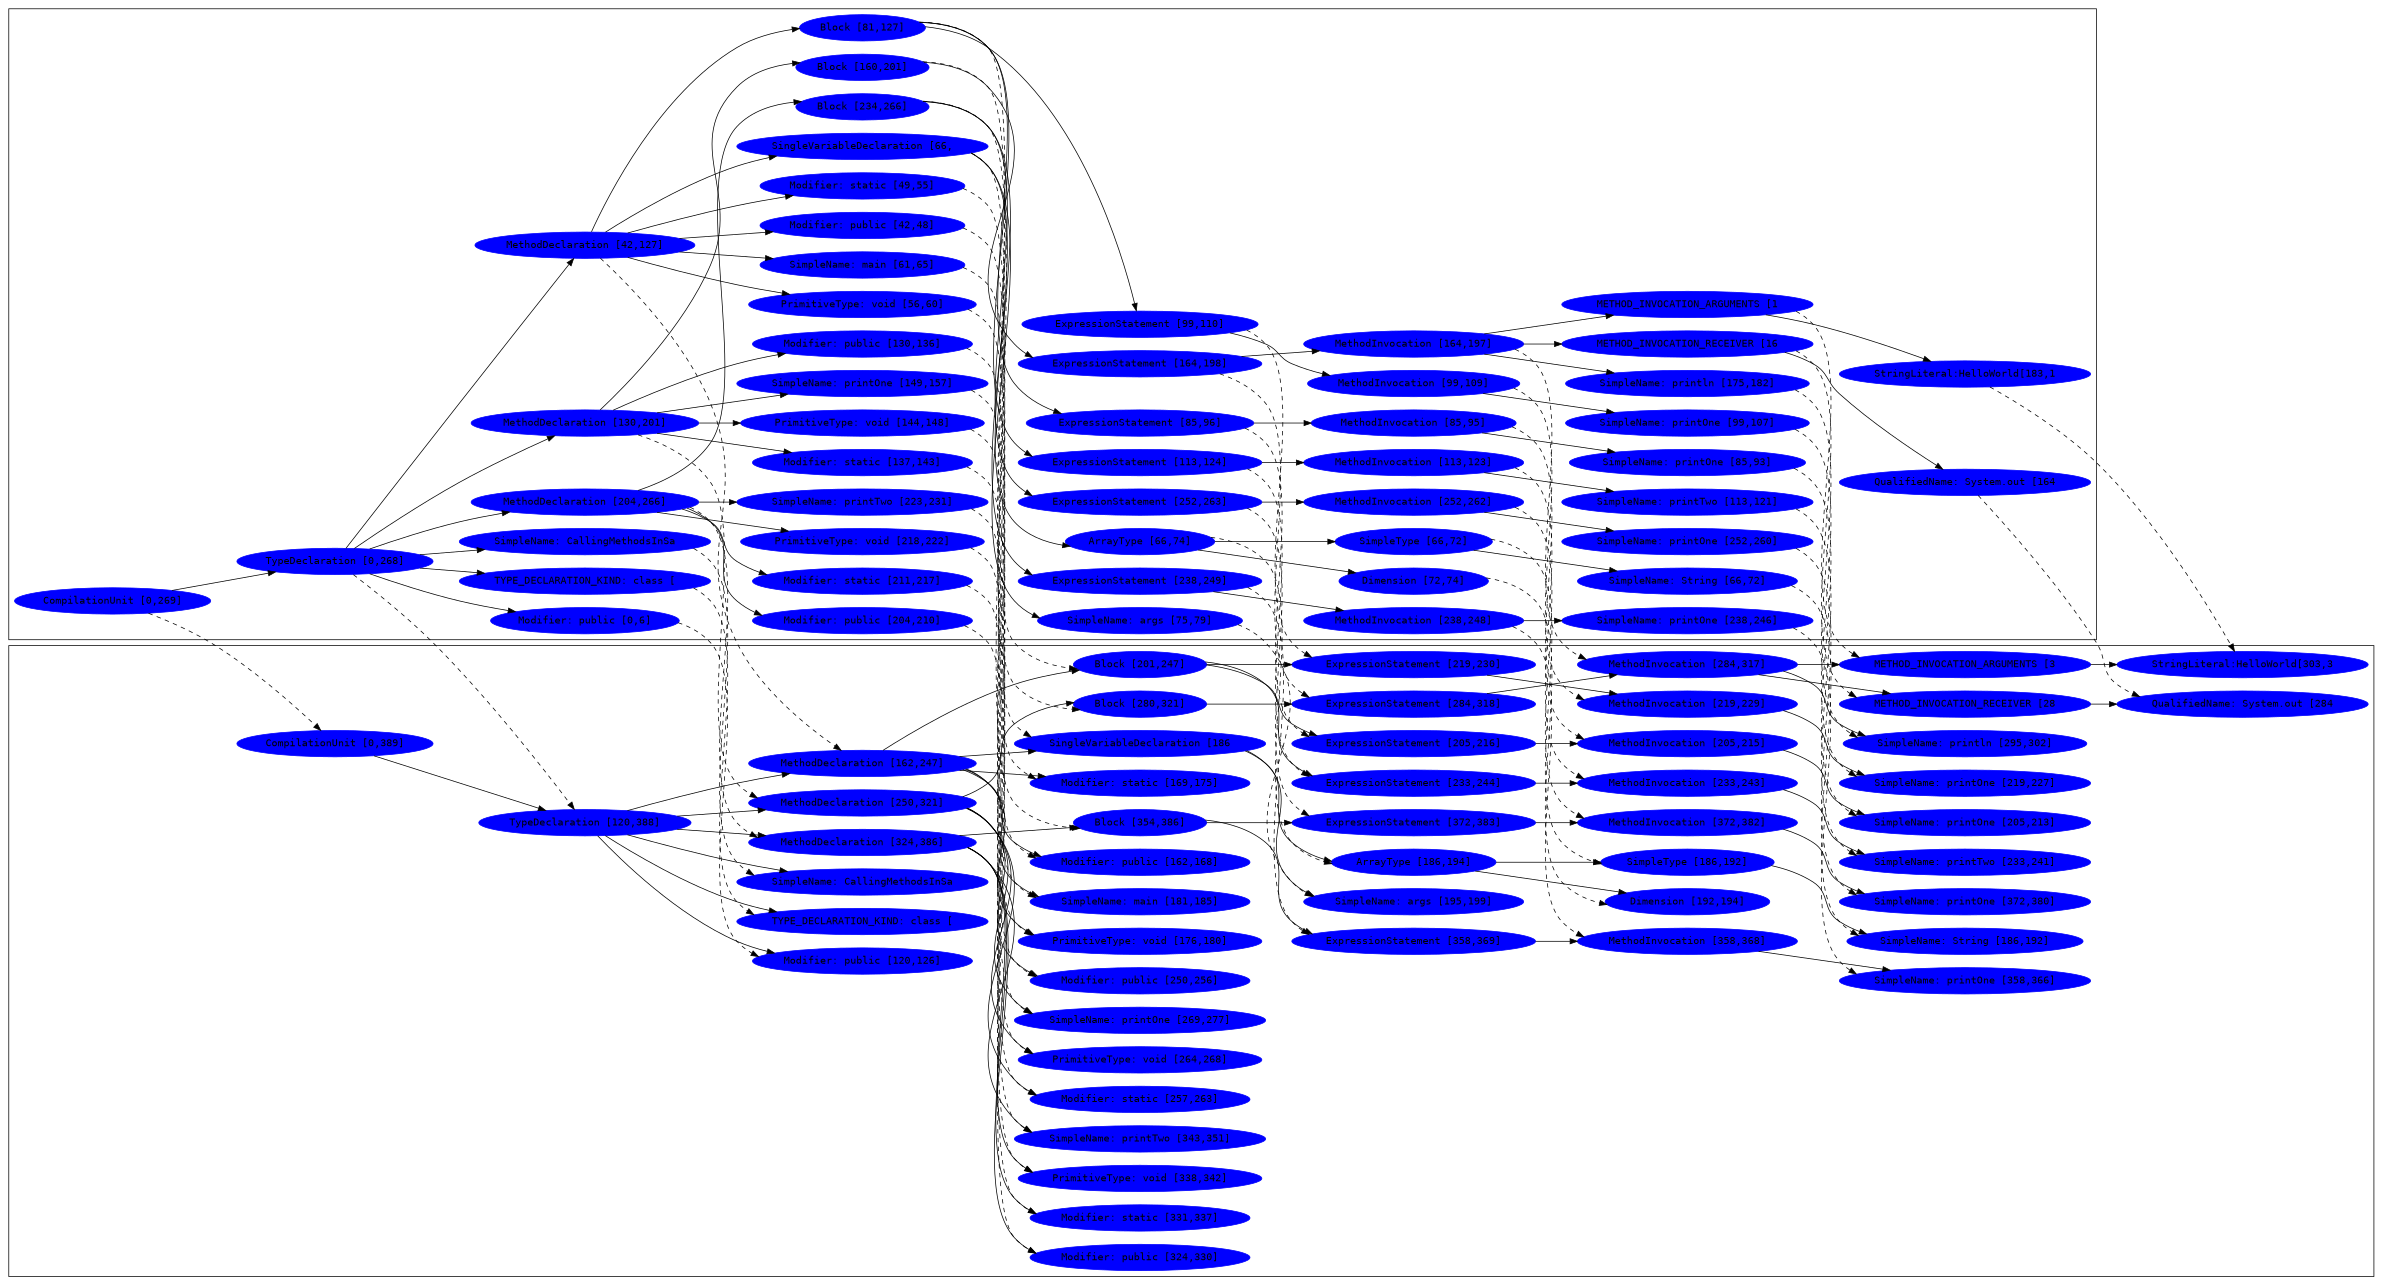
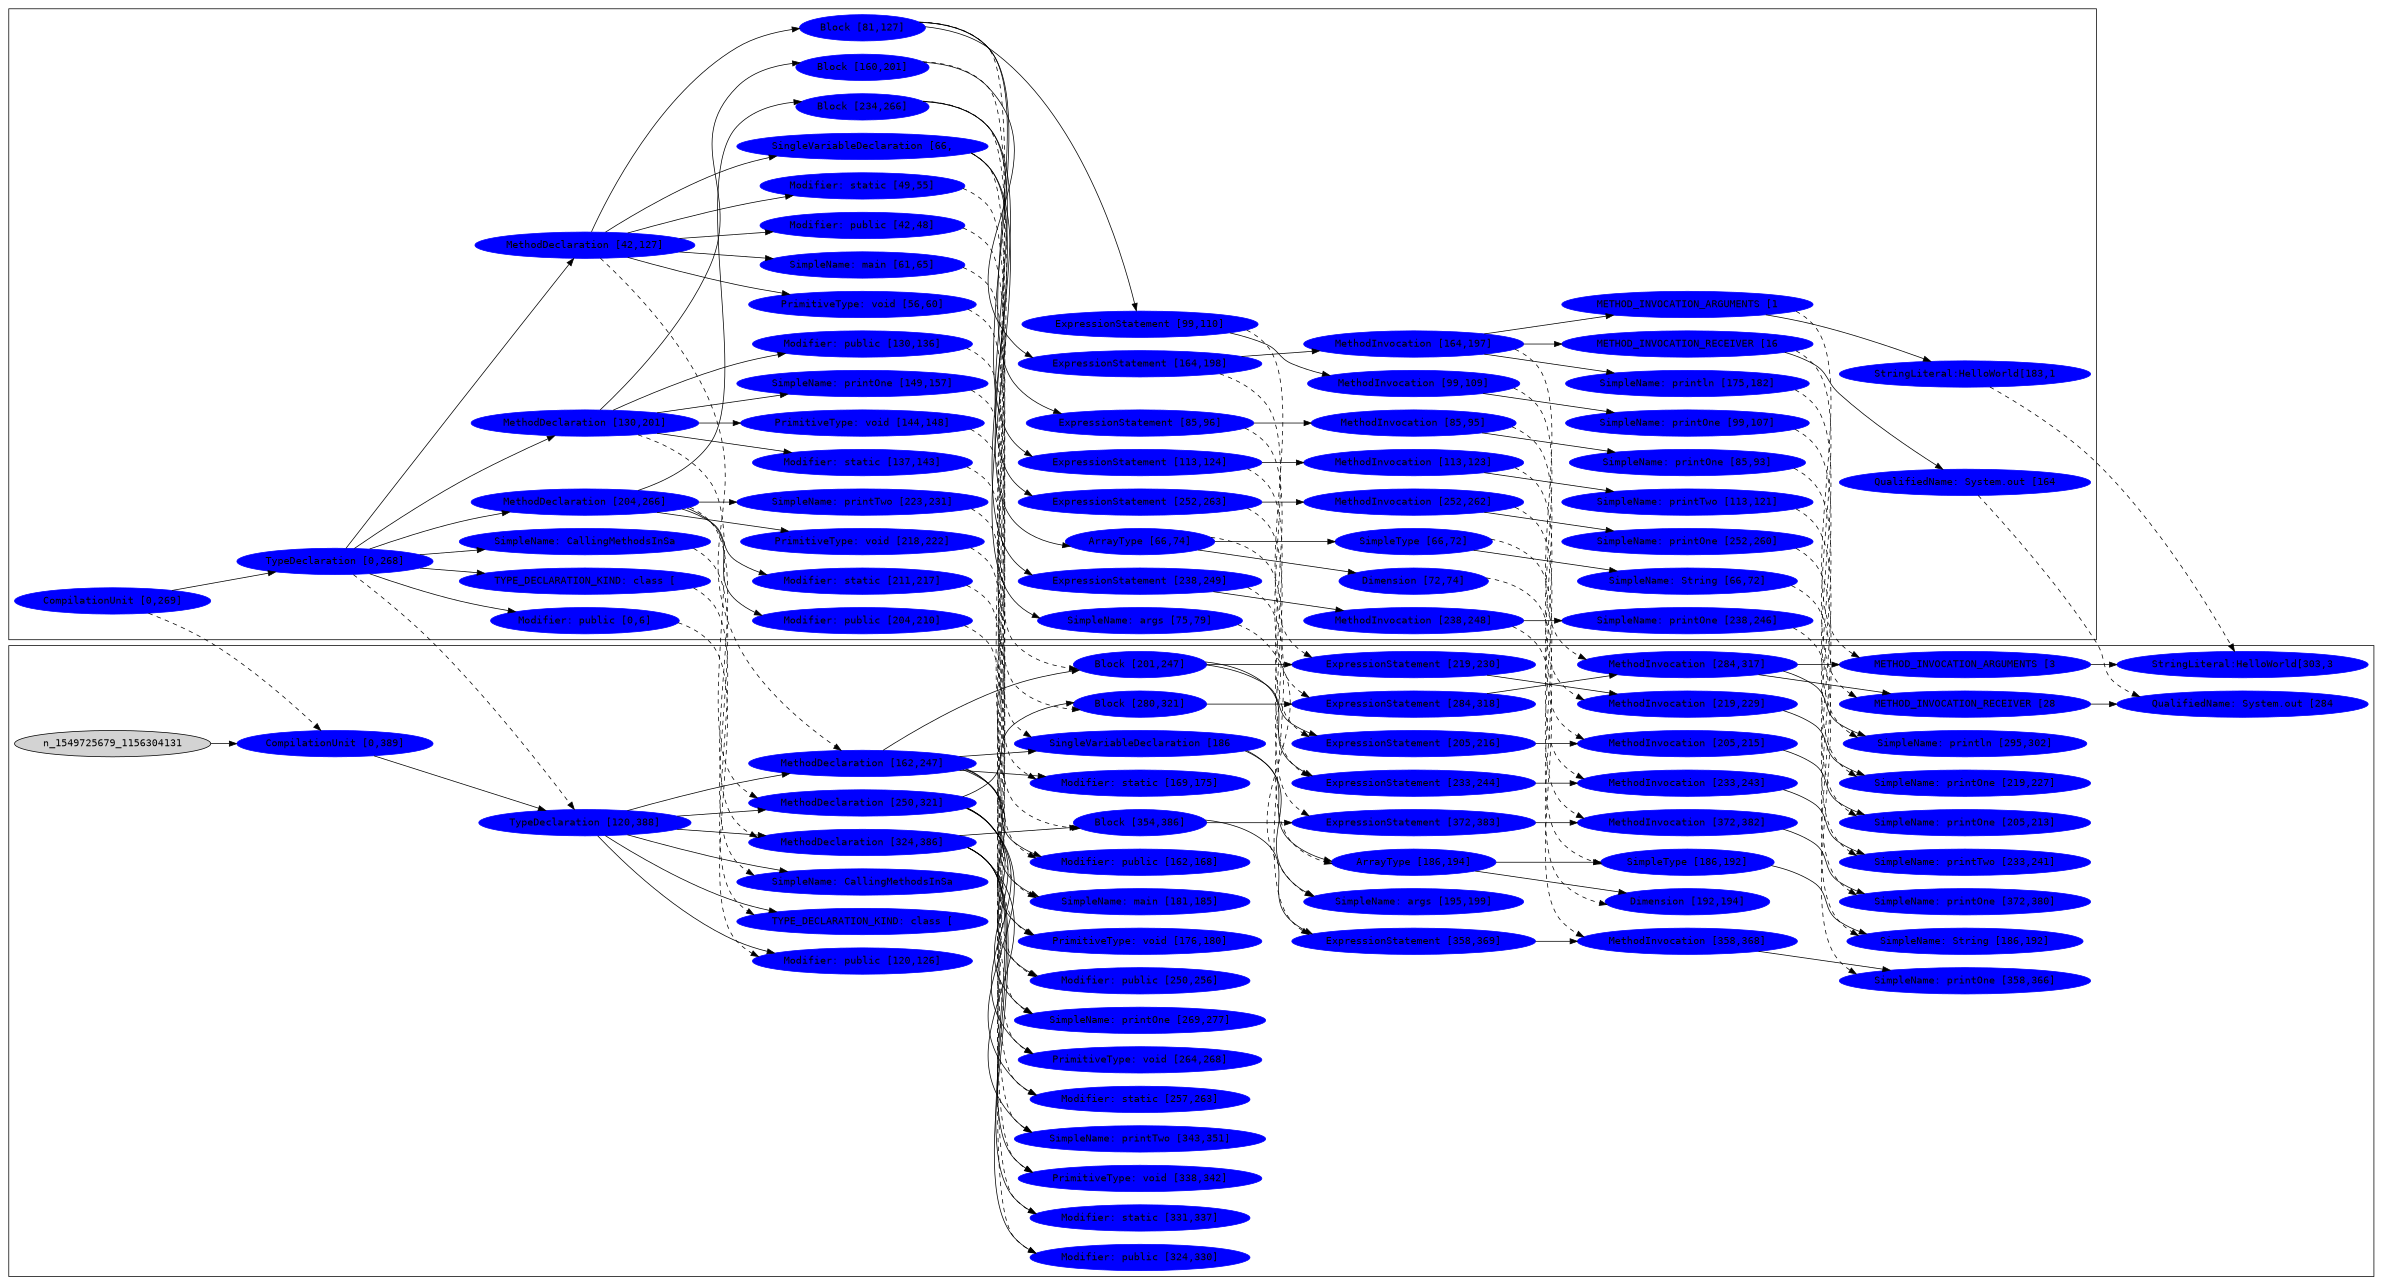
none -> (113, 744)
